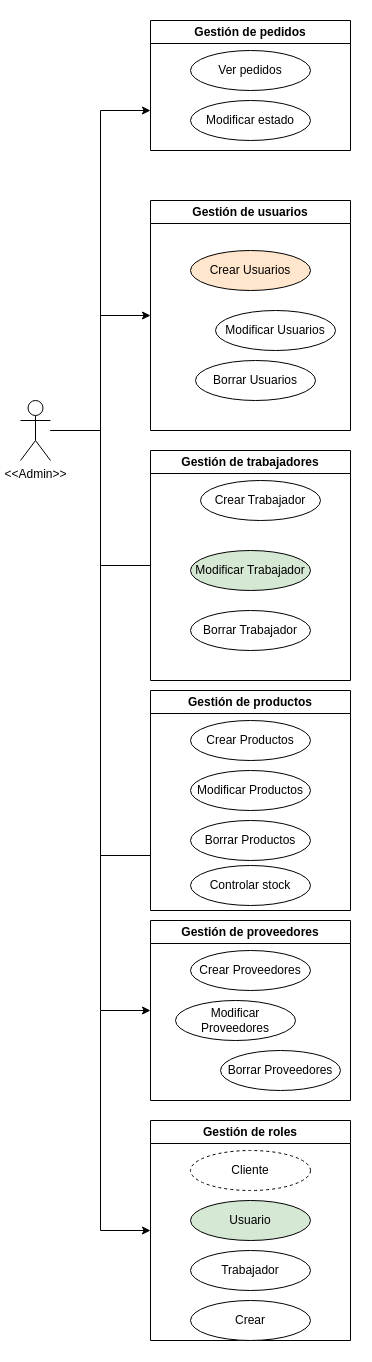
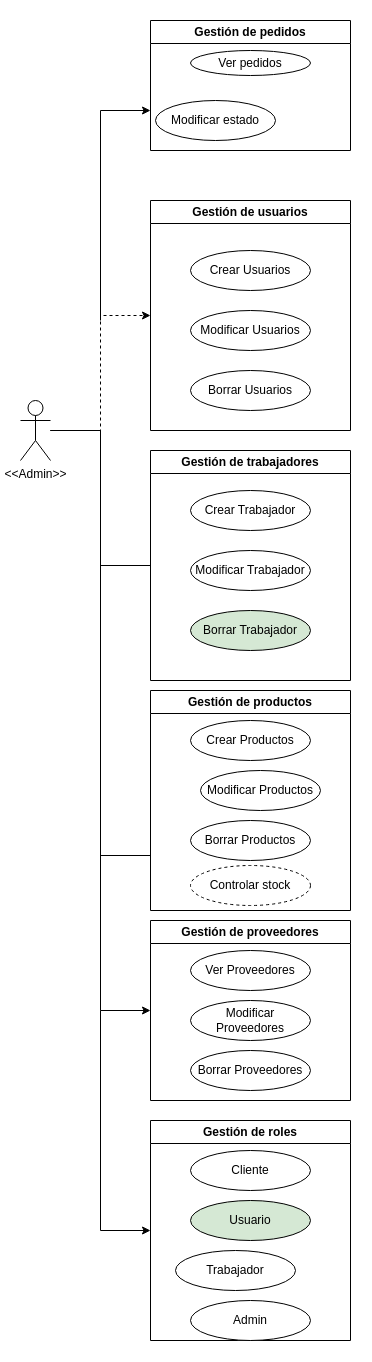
(251, 71) -> (251, 63)
(251, 121) -> (216, 121)
(251, 271) -> (251, 271)
(276, 331) -> (251, 331)
(101, 351) -> (101, 351)
(256, 381) -> (251, 391)
(261, 501) -> (251, 511)
(251, 571) -> (251, 571)
(251, 631) -> (251, 631)
(251, 791) -> (261, 791)
(251, 886) -> (251, 886)
(251, 971) -> (251, 971)
(236, 1021) -> (251, 1021)
(281, 1071) -> (251, 1071)
(251, 1171) -> (251, 1171)
(251, 1271) -> (236, 1271)
(251, 1321) -> (251, 1321)
